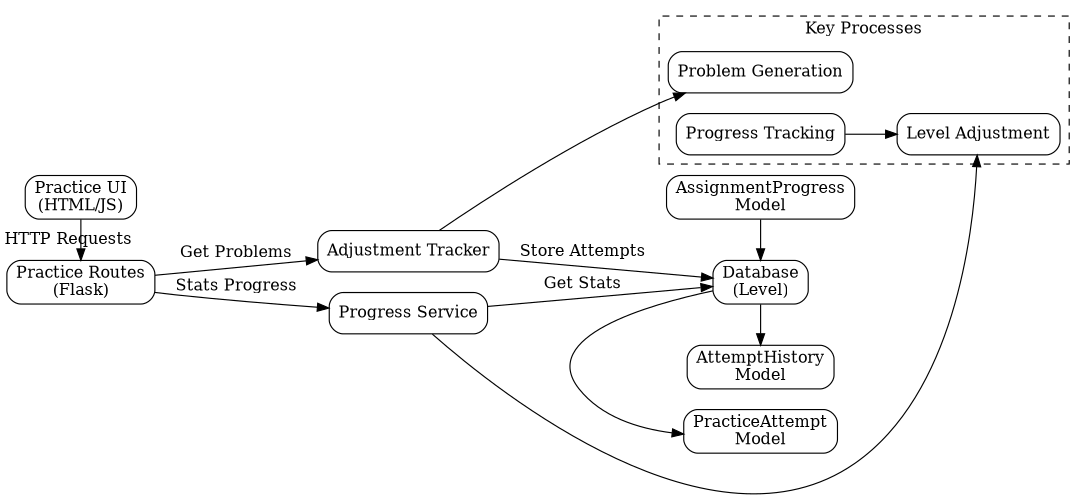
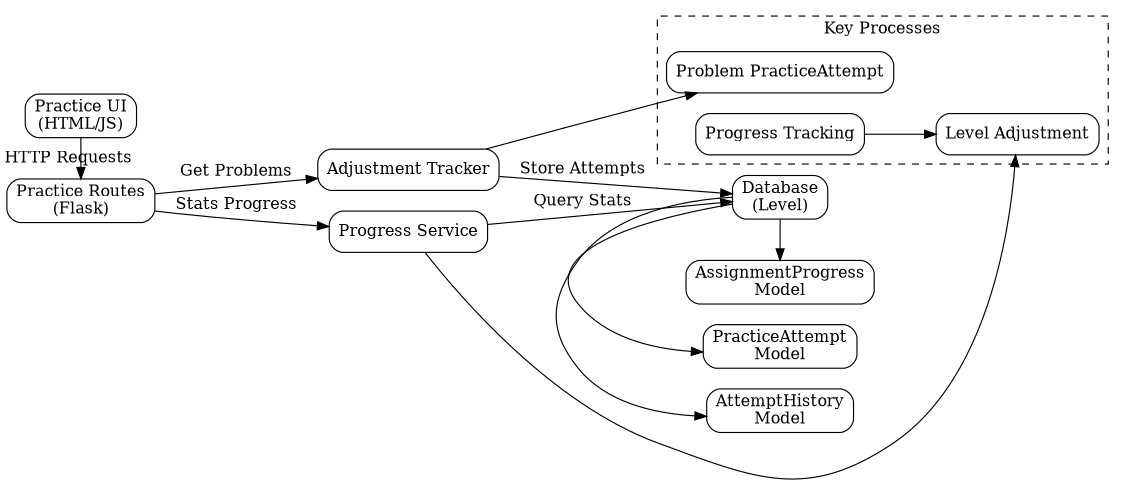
(761, 72) -> (780, 72)
(761, 234) -> (780, 234)
(583, 284) -> (583, 201)
